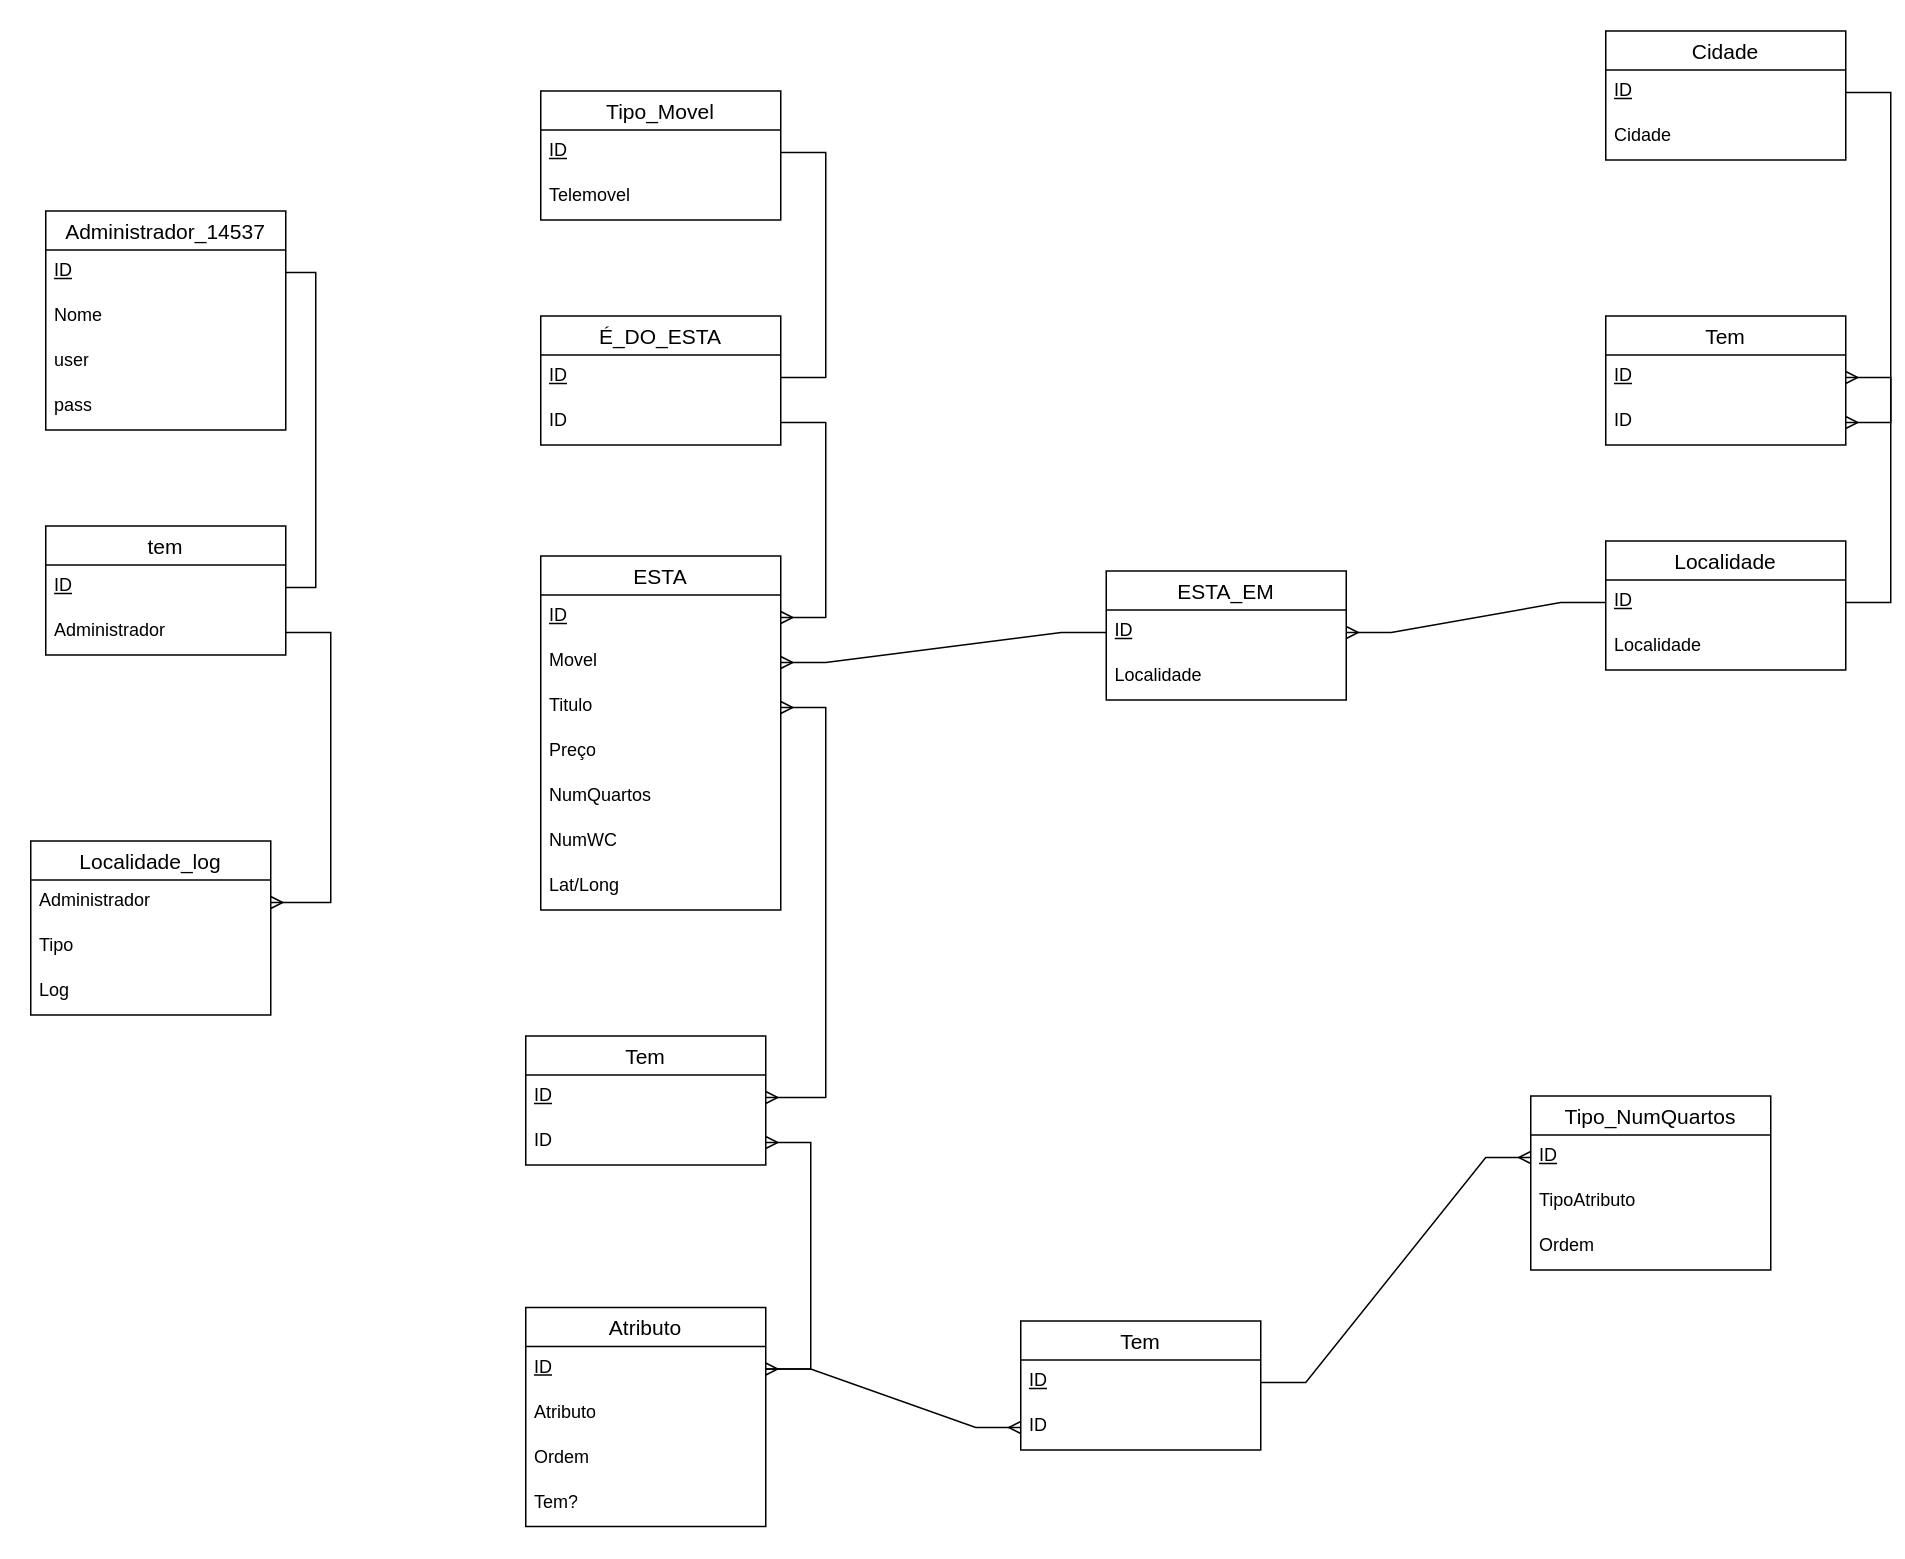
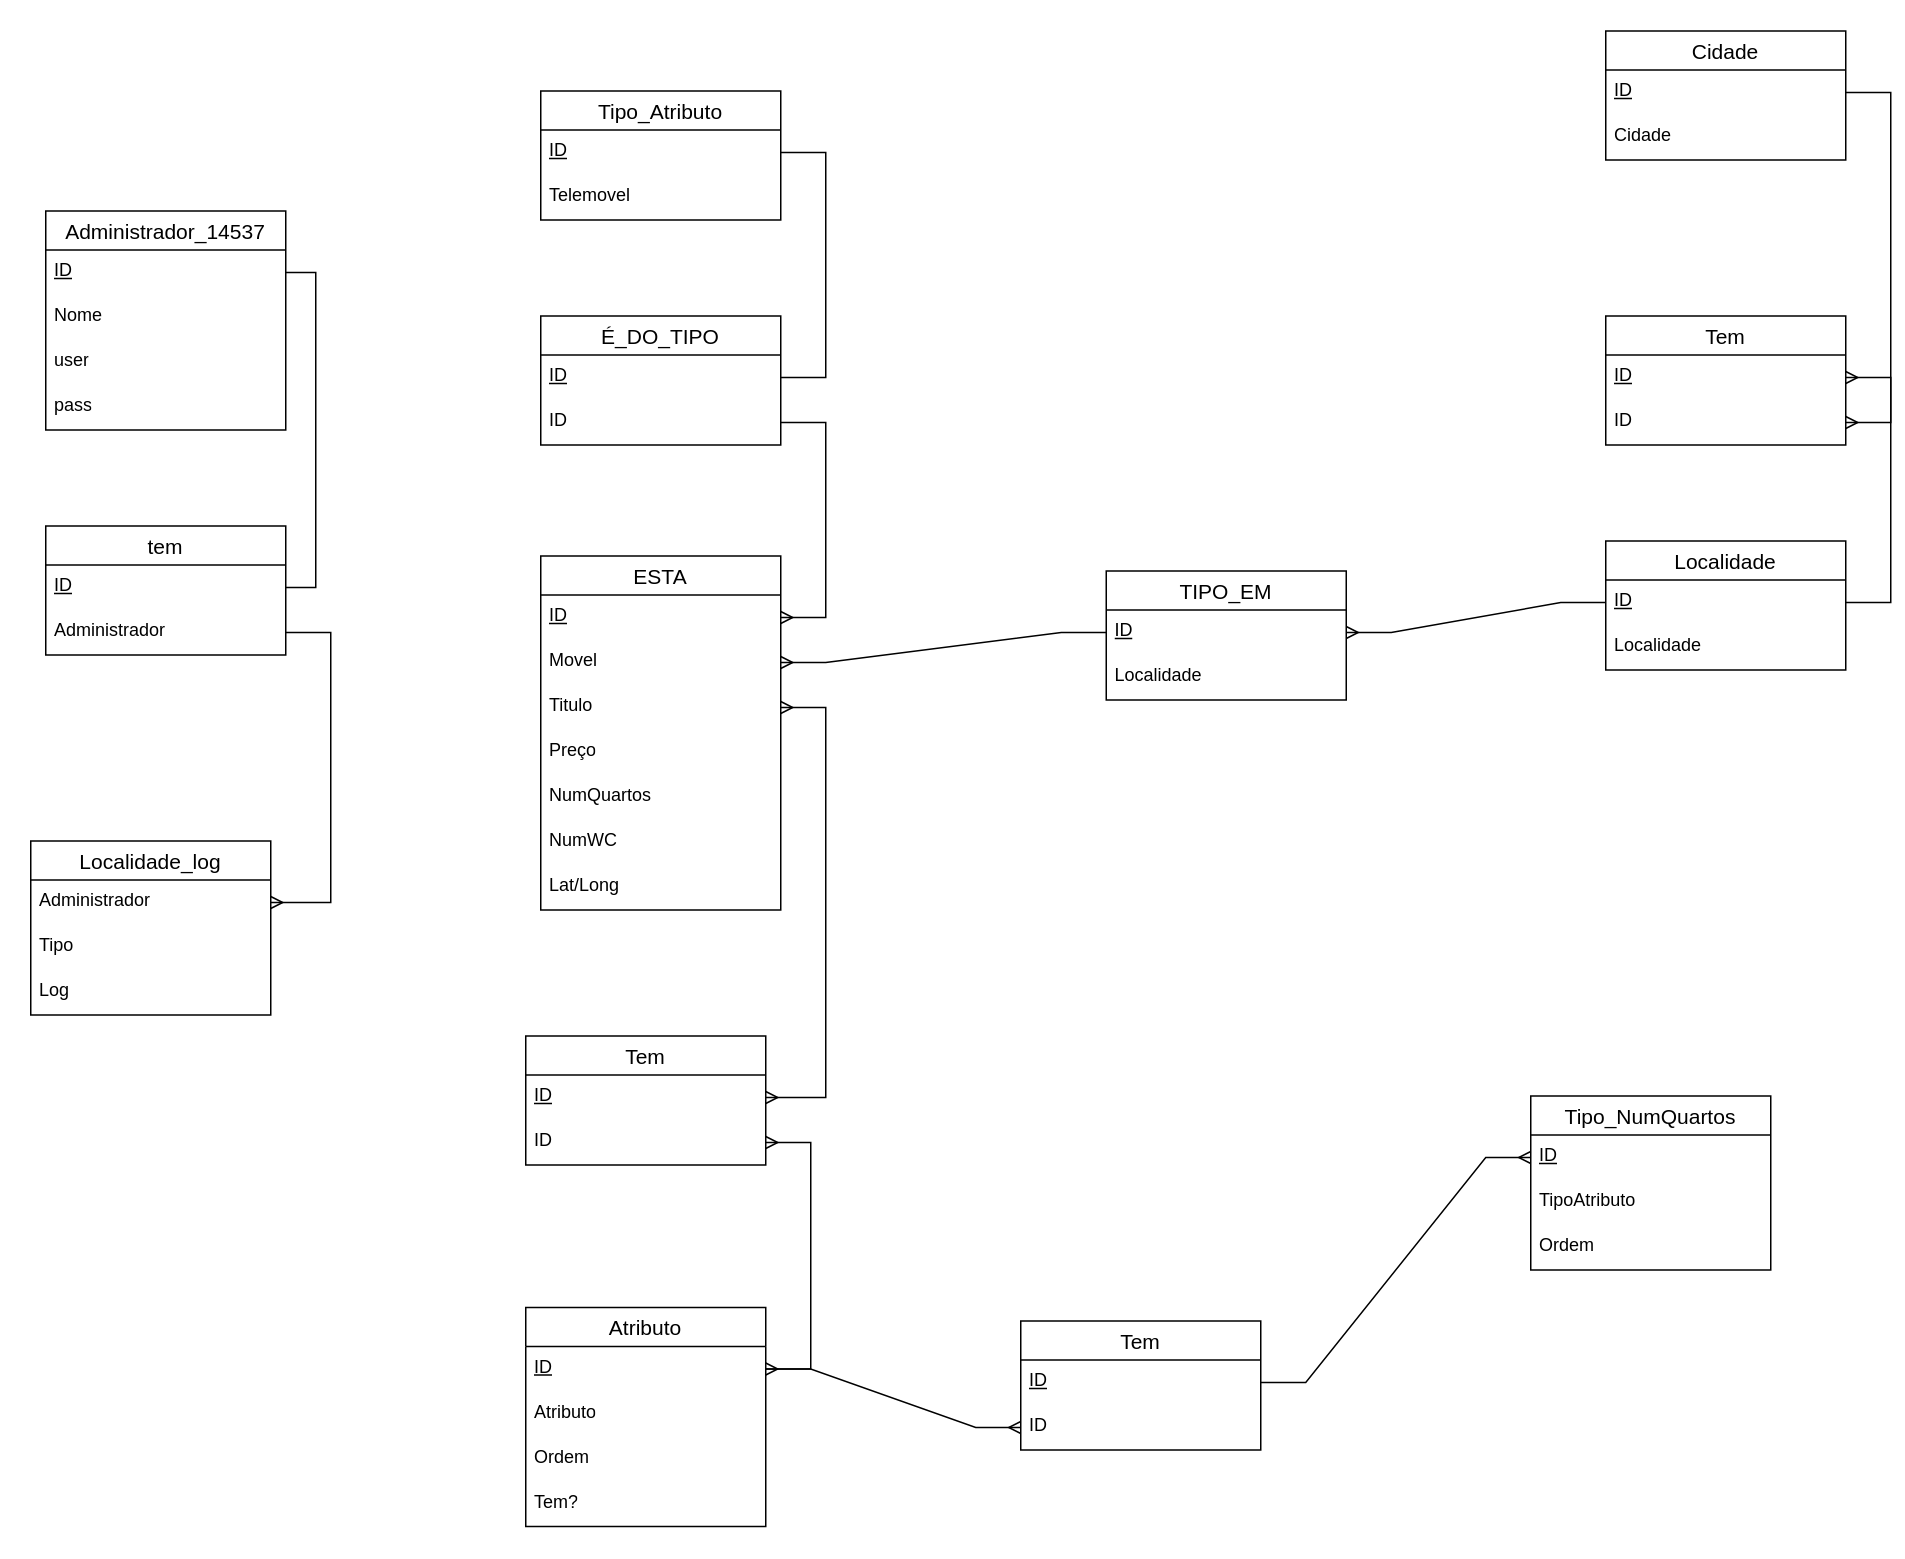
(660, 112) -> (660, 112)
(660, 337) -> (660, 337)
(1226, 592) -> (1226, 592)
